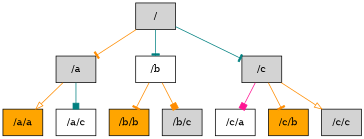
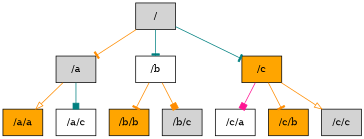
(262, 69) -> (262, 69)
